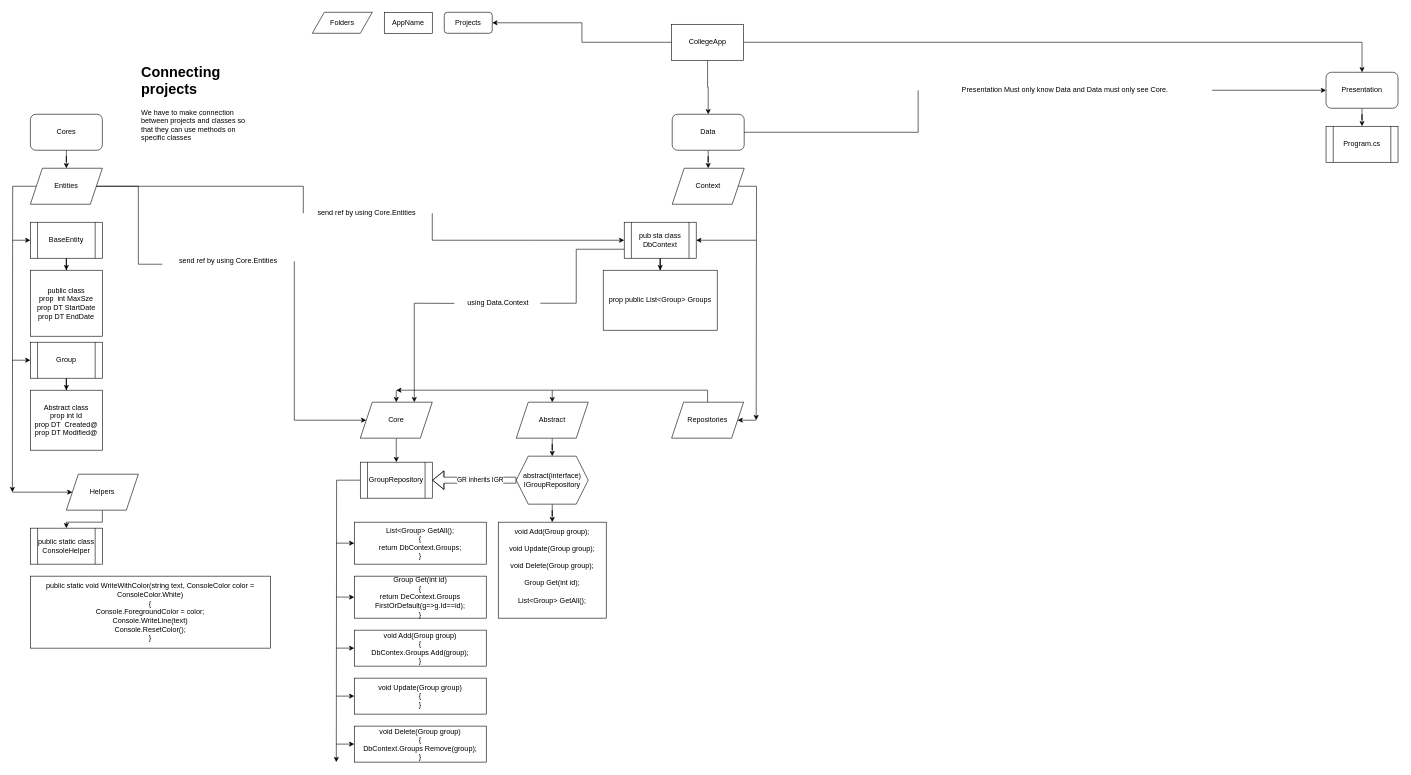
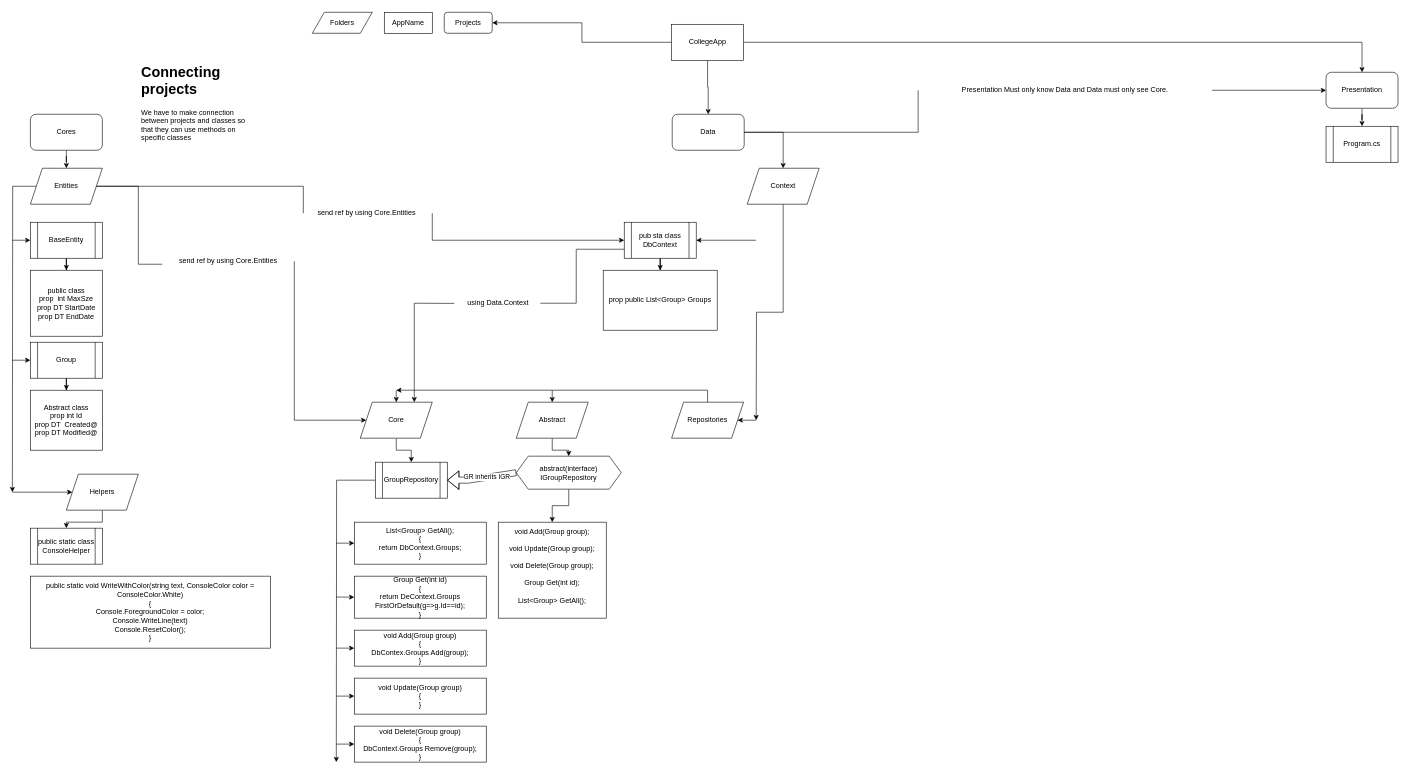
(708, 186) -> (783, 186)
(396, 480) -> (411, 480)
(552, 480) -> (569, 473)
